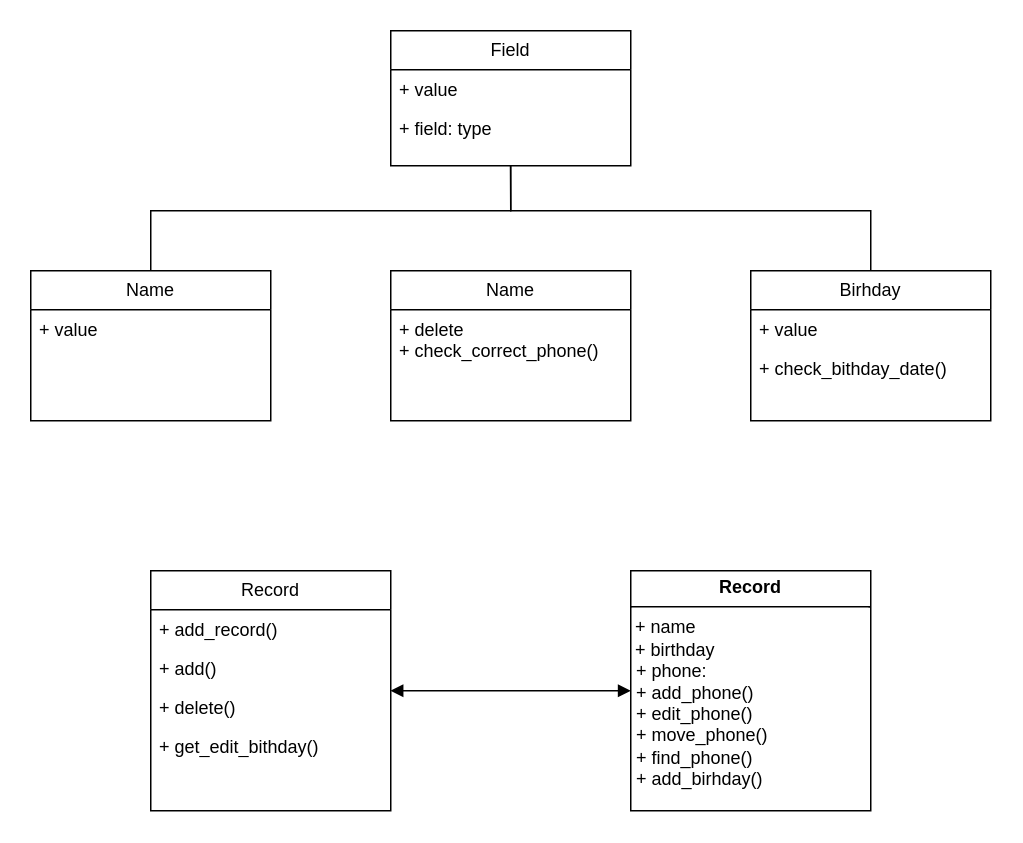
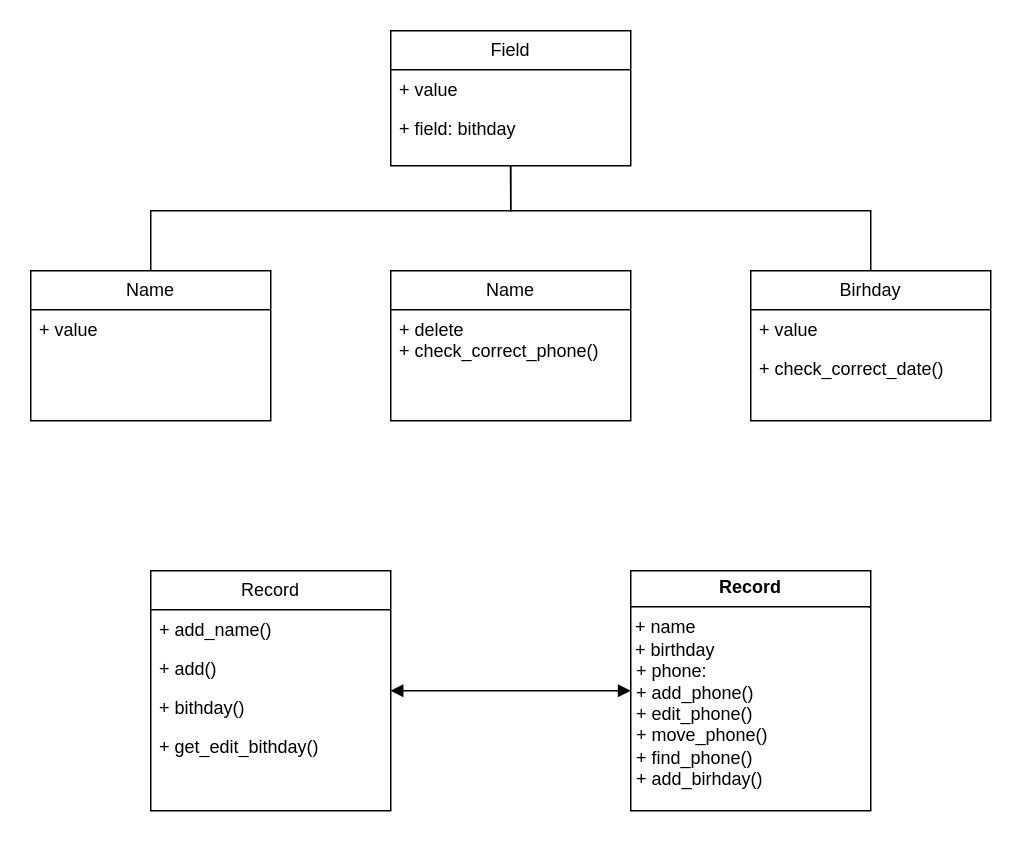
(454, 130) -> (466, 130)
(866, 370) -> (868, 370)
(228, 631) -> (218, 631)
(205, 709) -> (211, 709)
